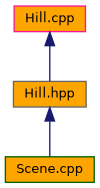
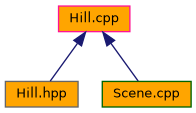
(50, 139) -> (125, 62)
